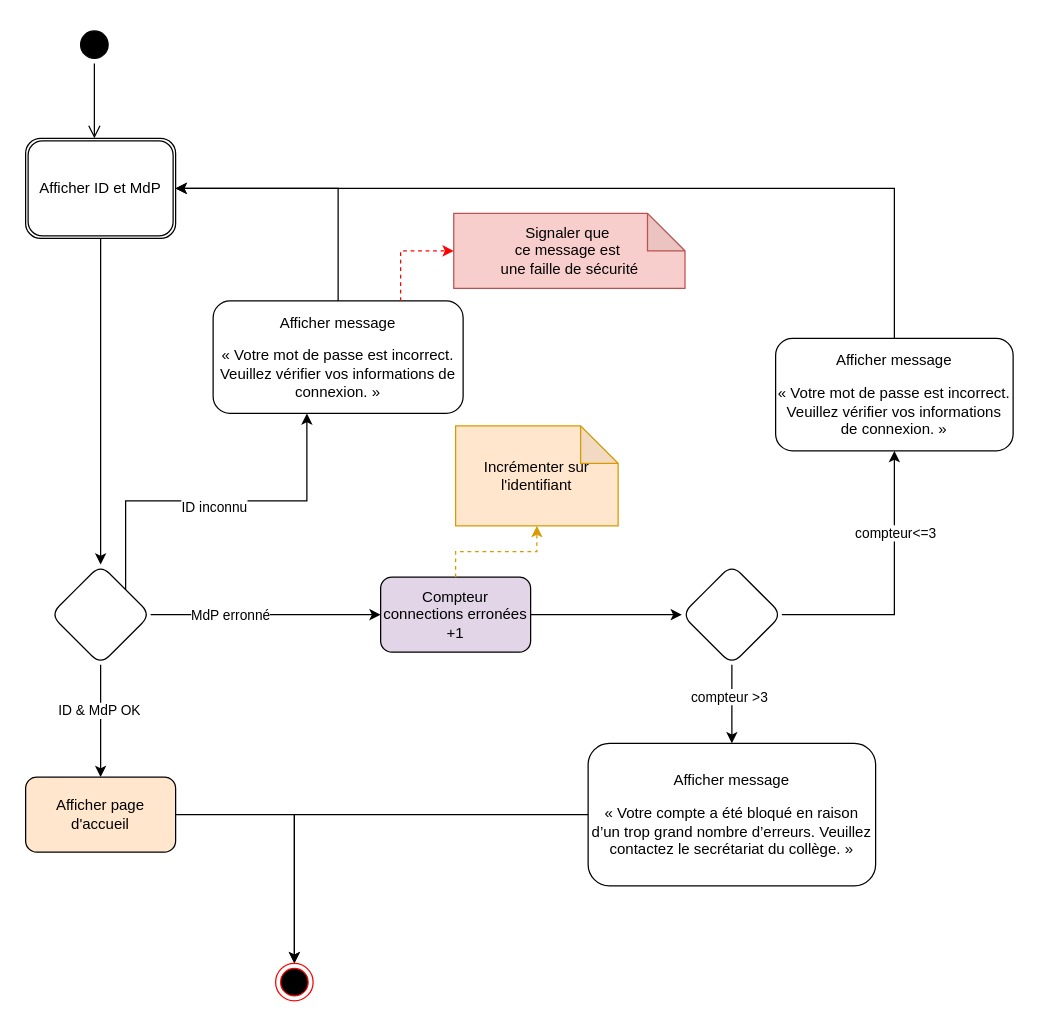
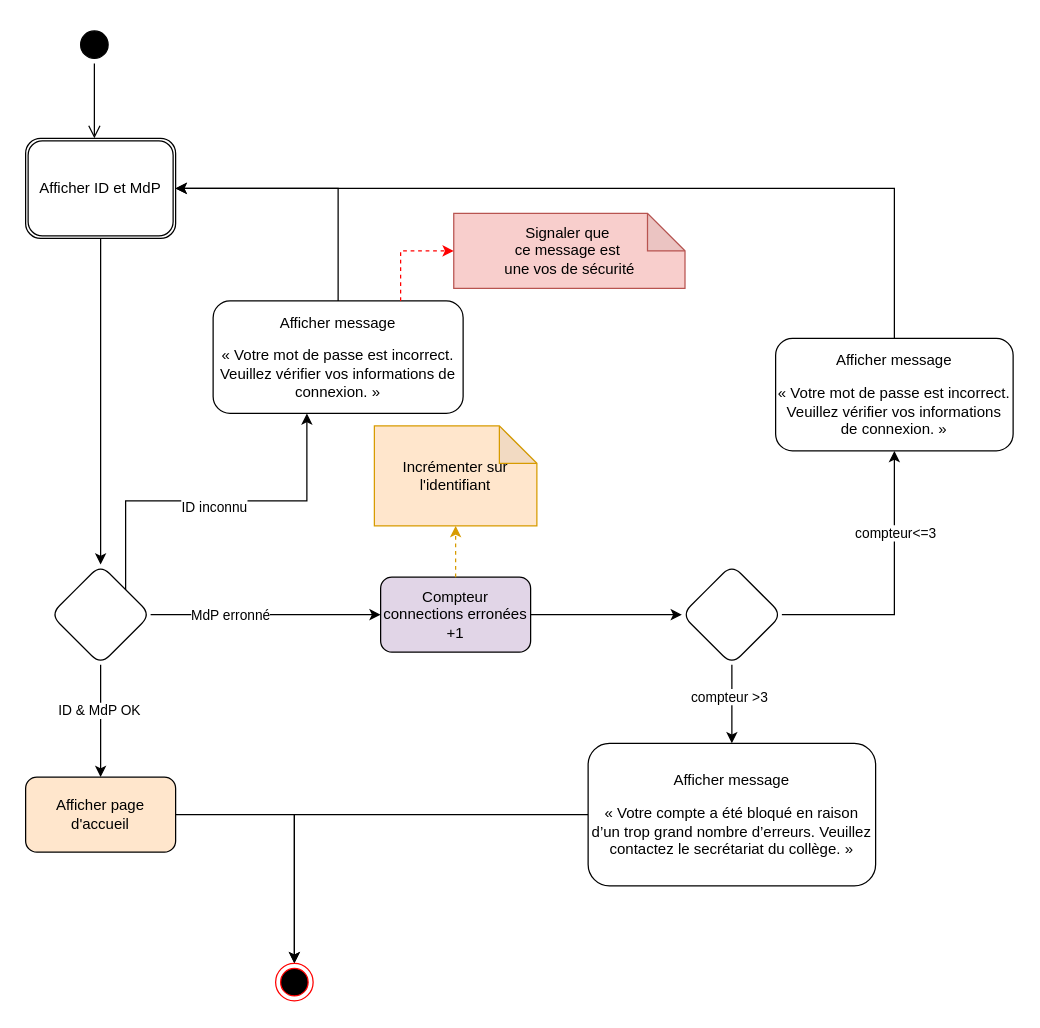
(570, 251) -> (570, 251)
(537, 476) -> (456, 476)
